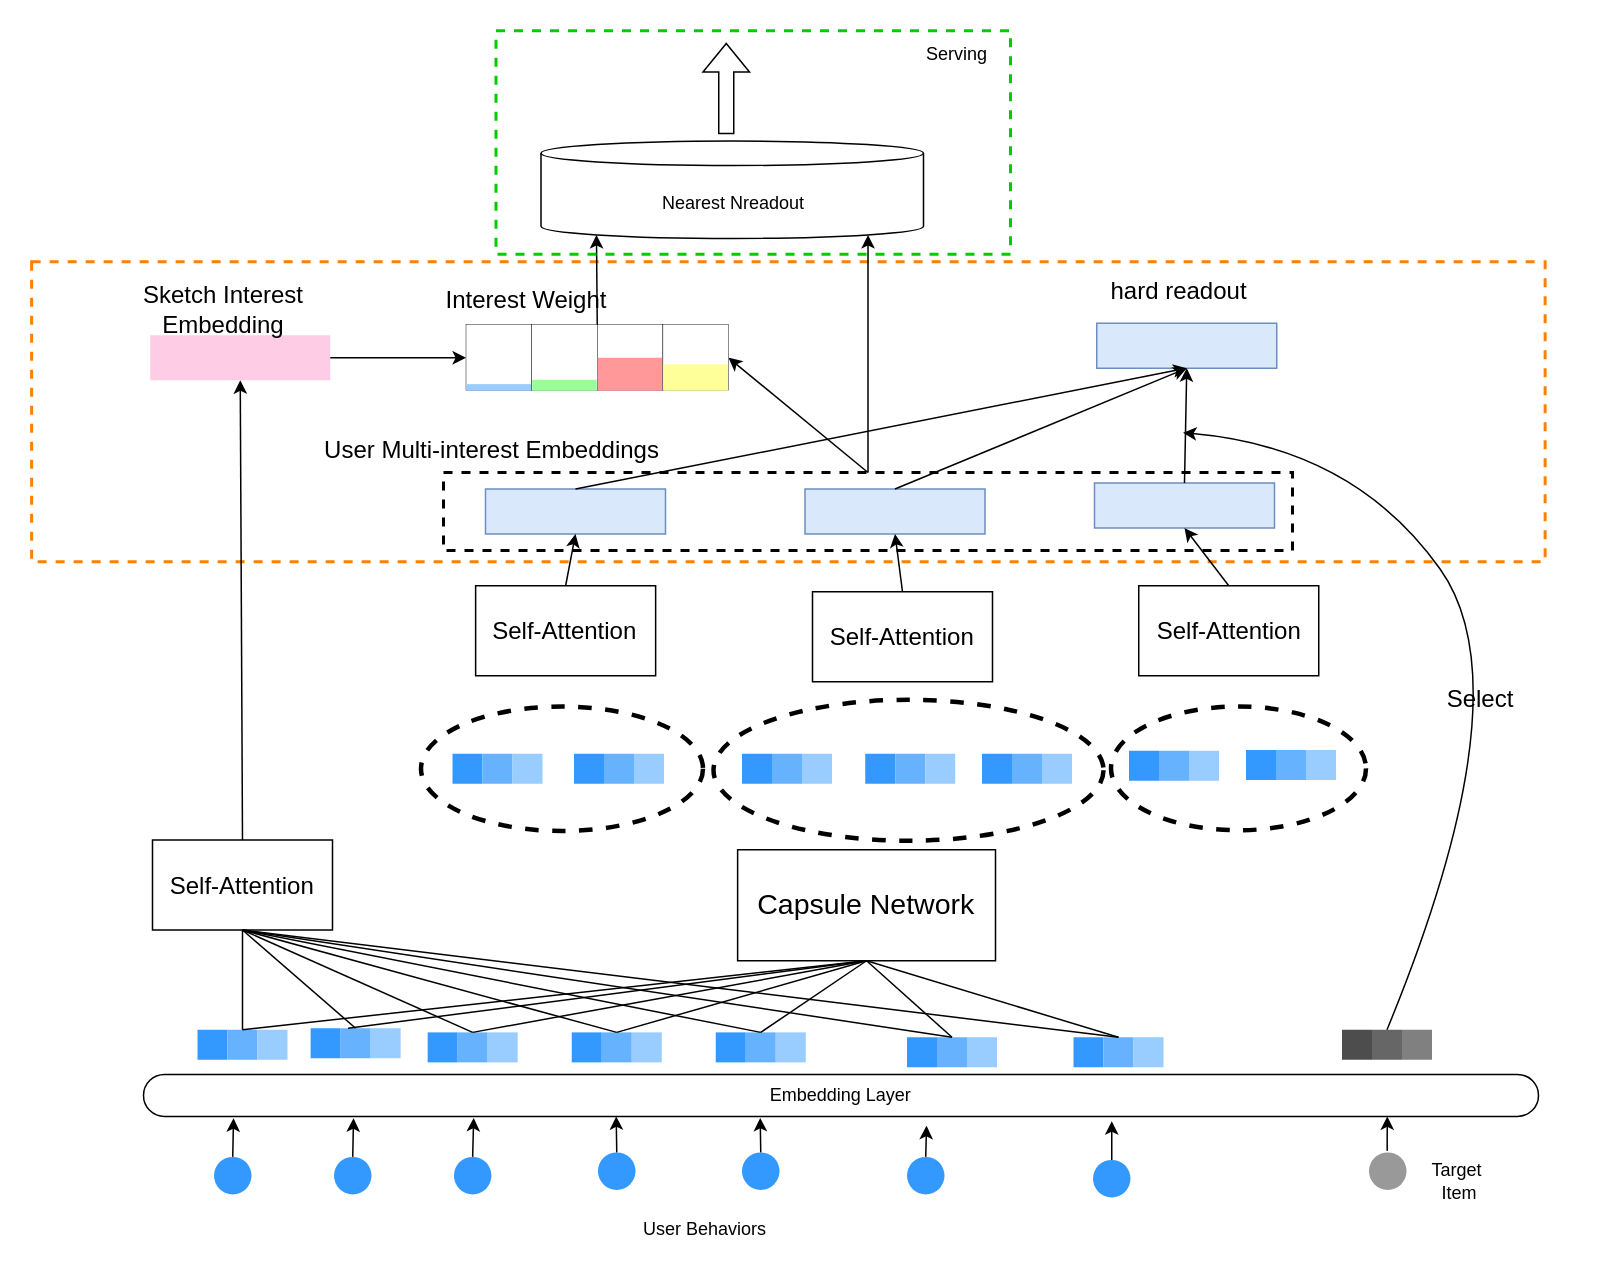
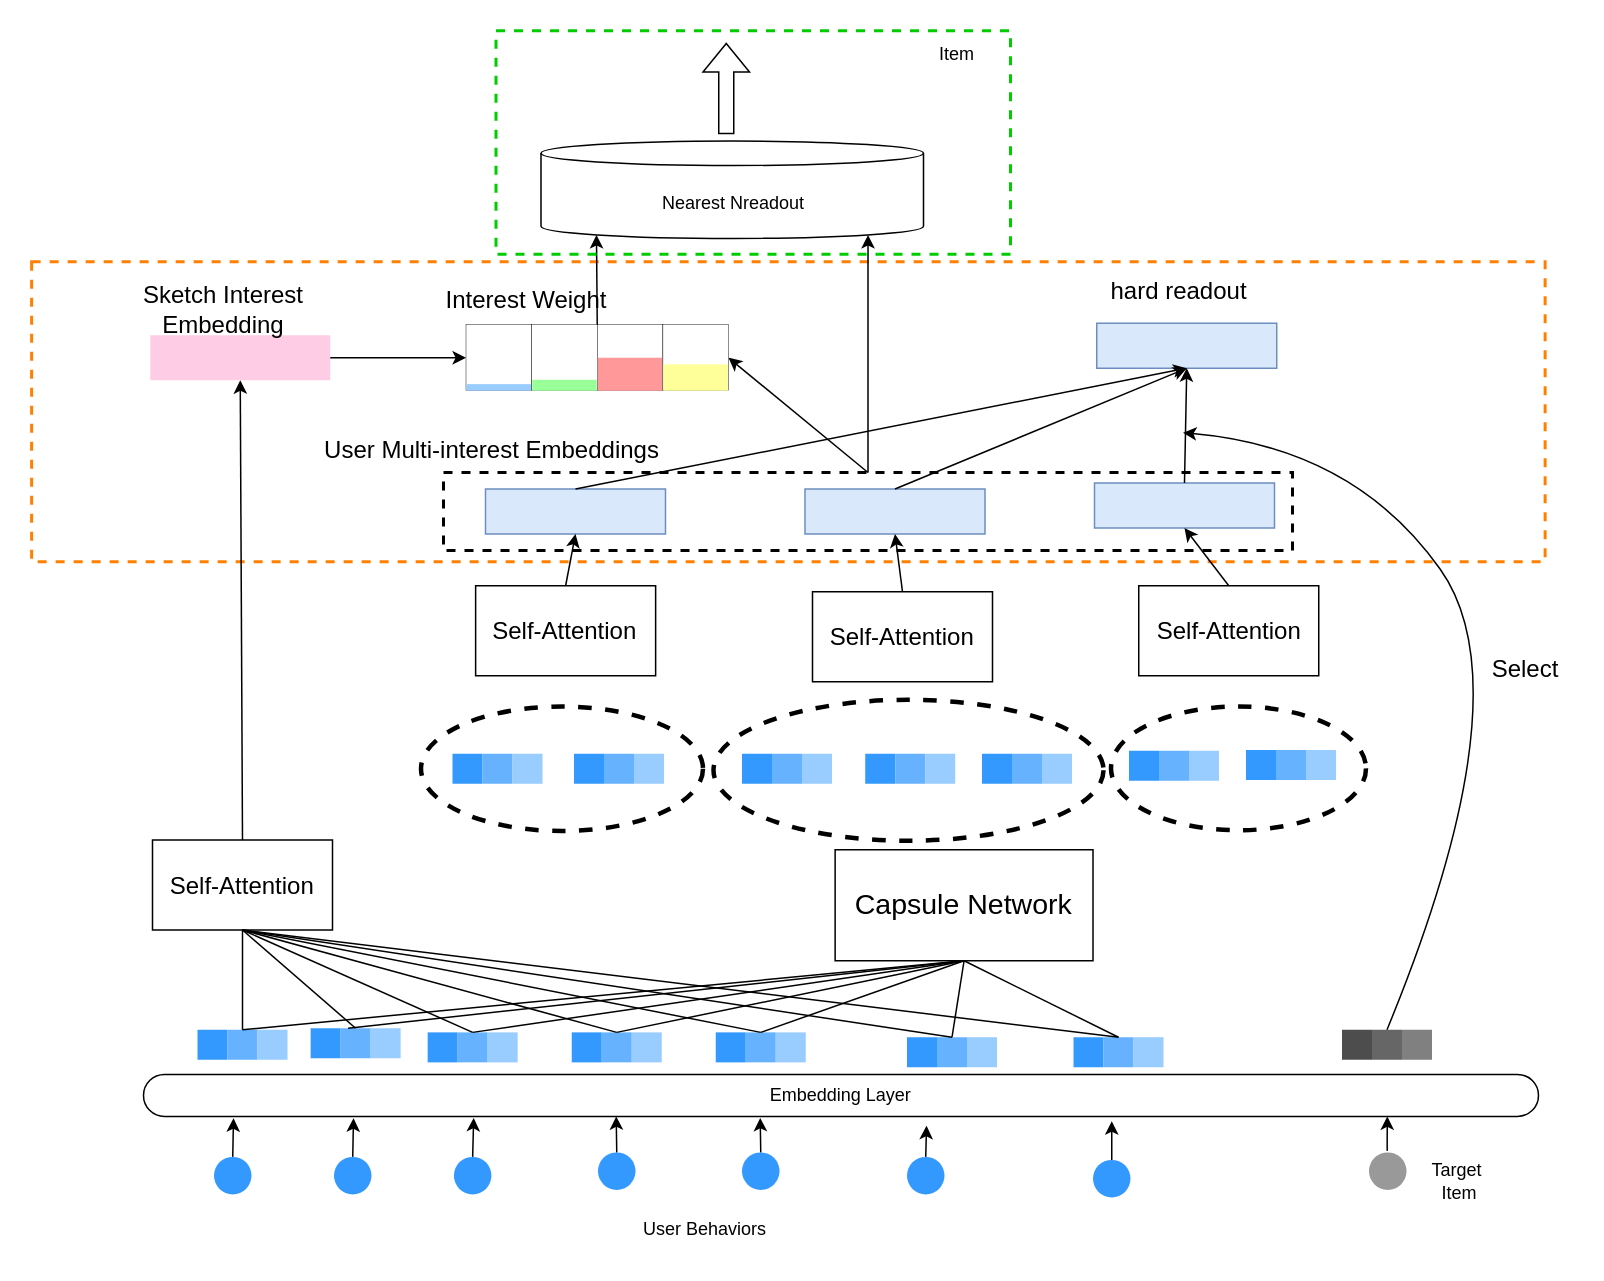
(957, 55) -> (957, 55)
(1480, 698) -> (1525, 668)
(866, 905) -> (964, 905)
